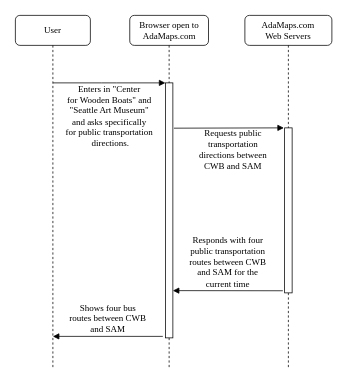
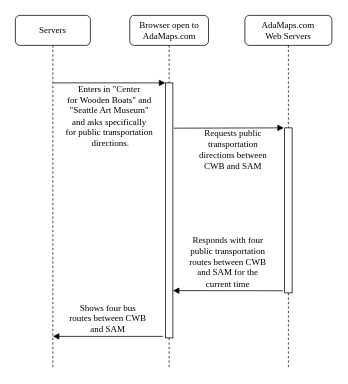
(53, 30) -> (53, 30)
